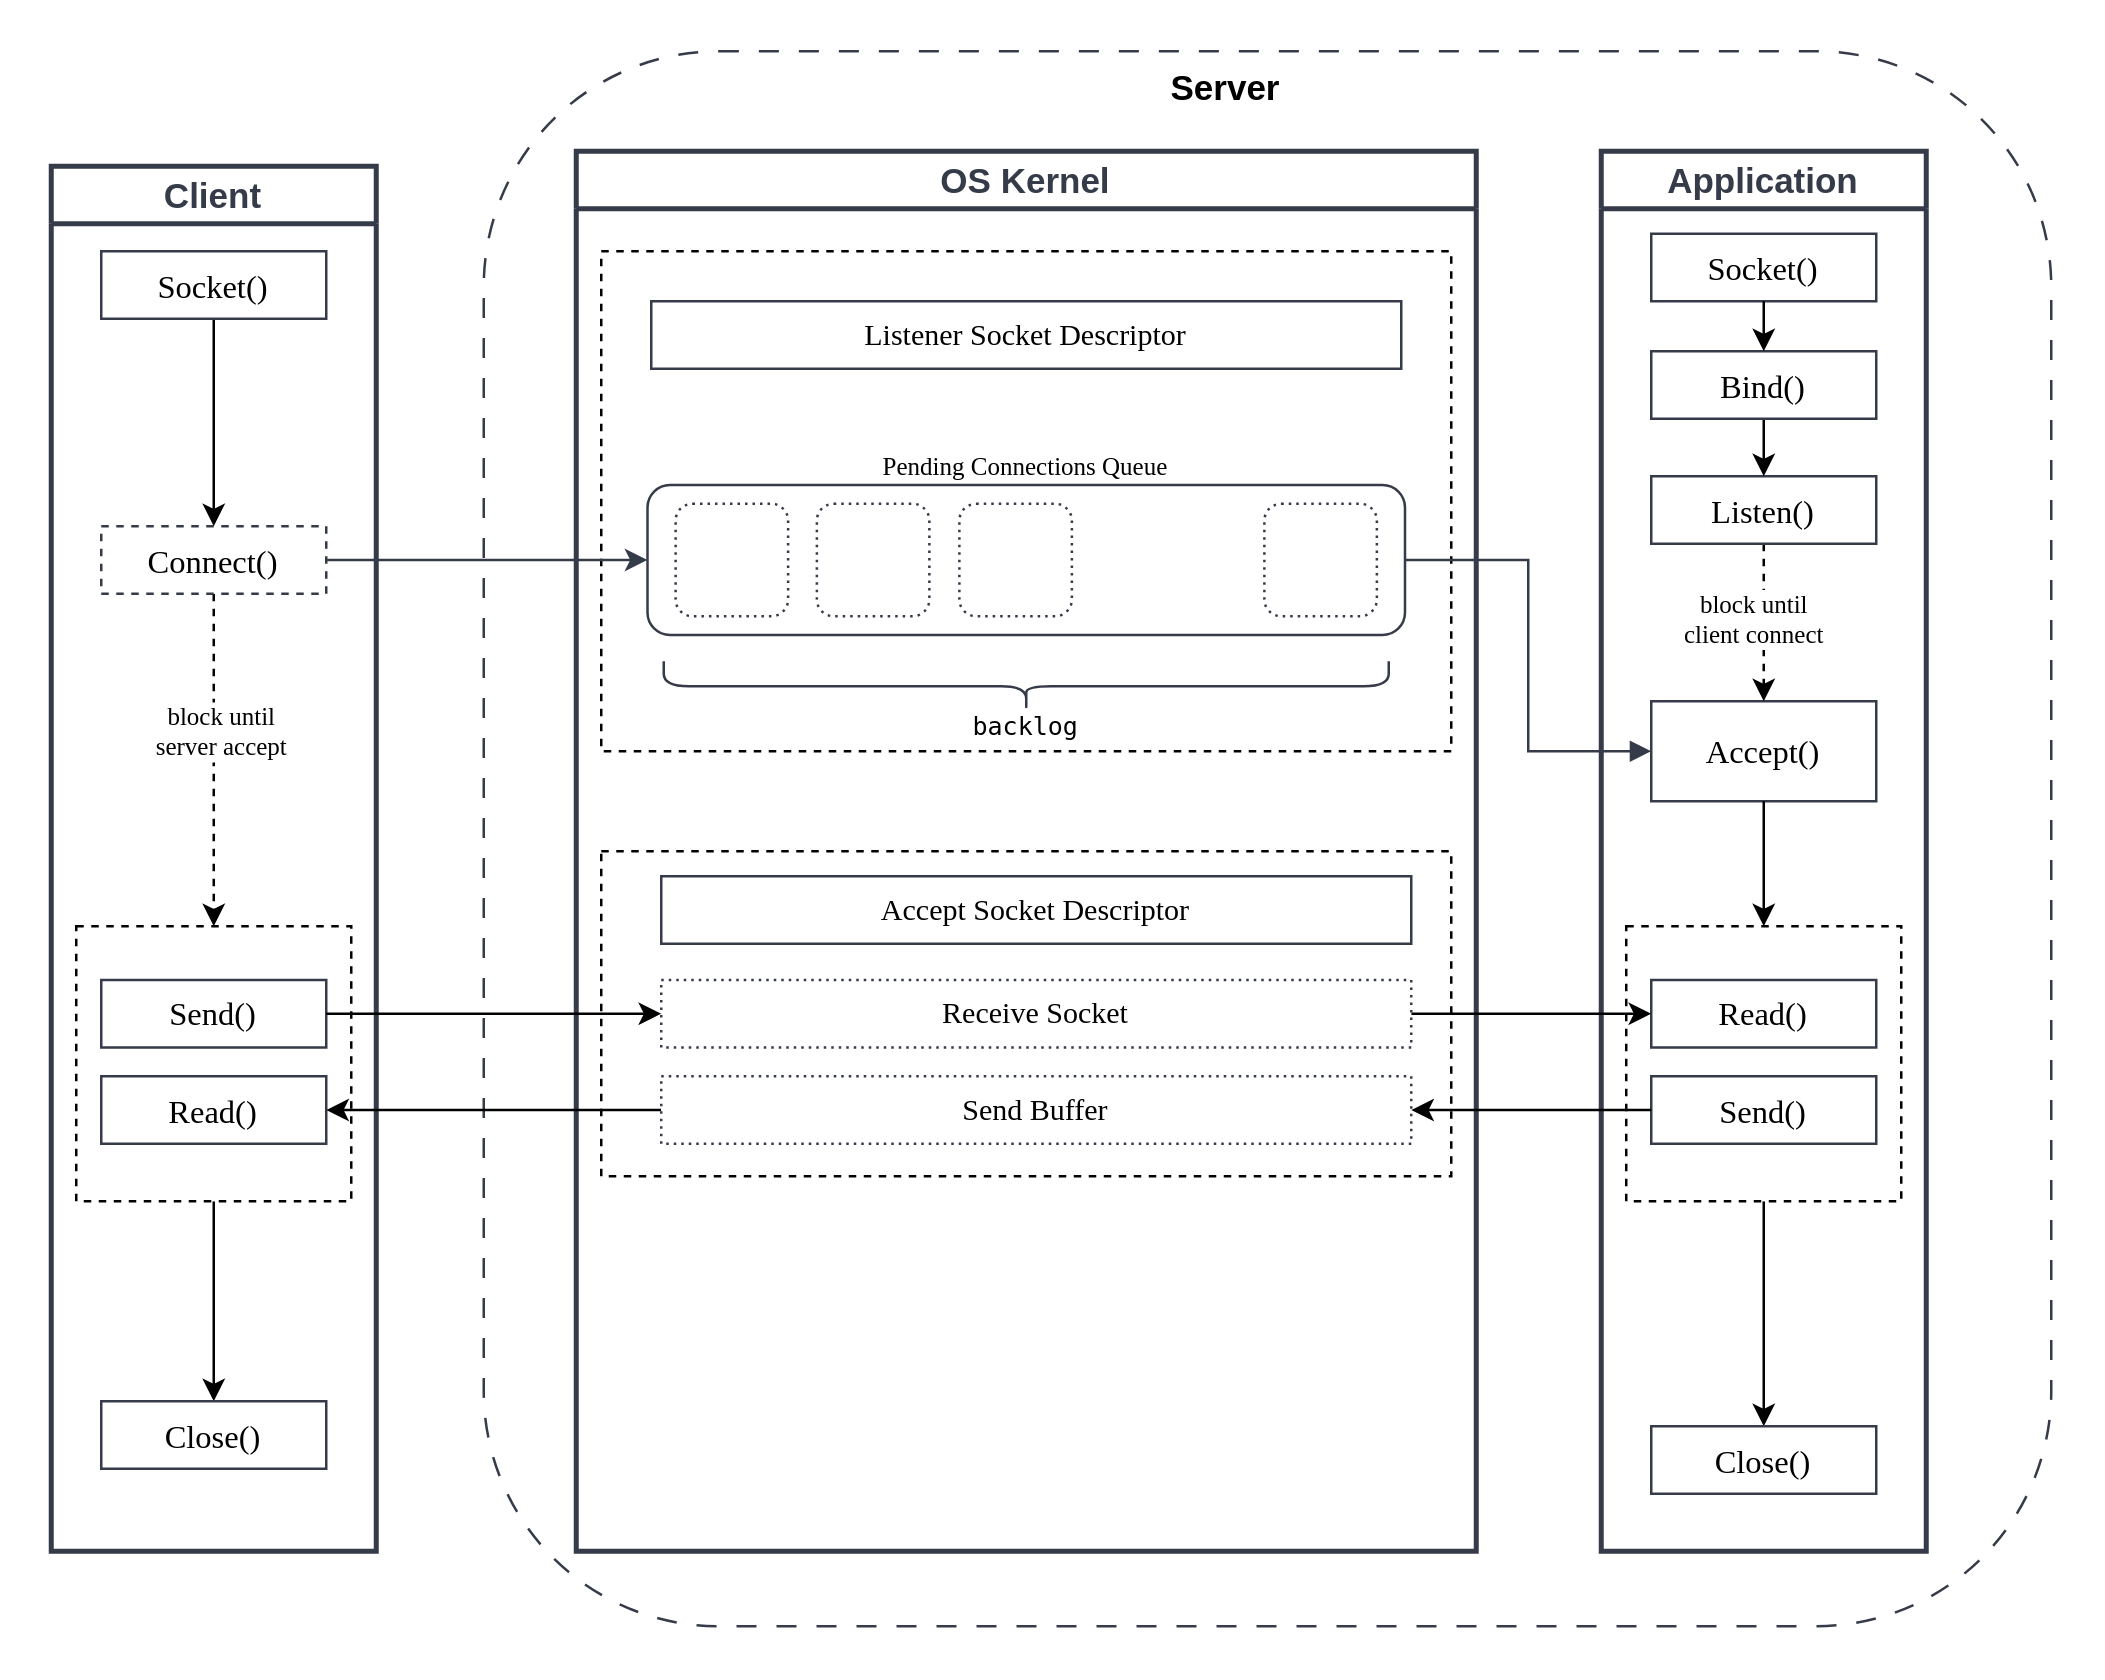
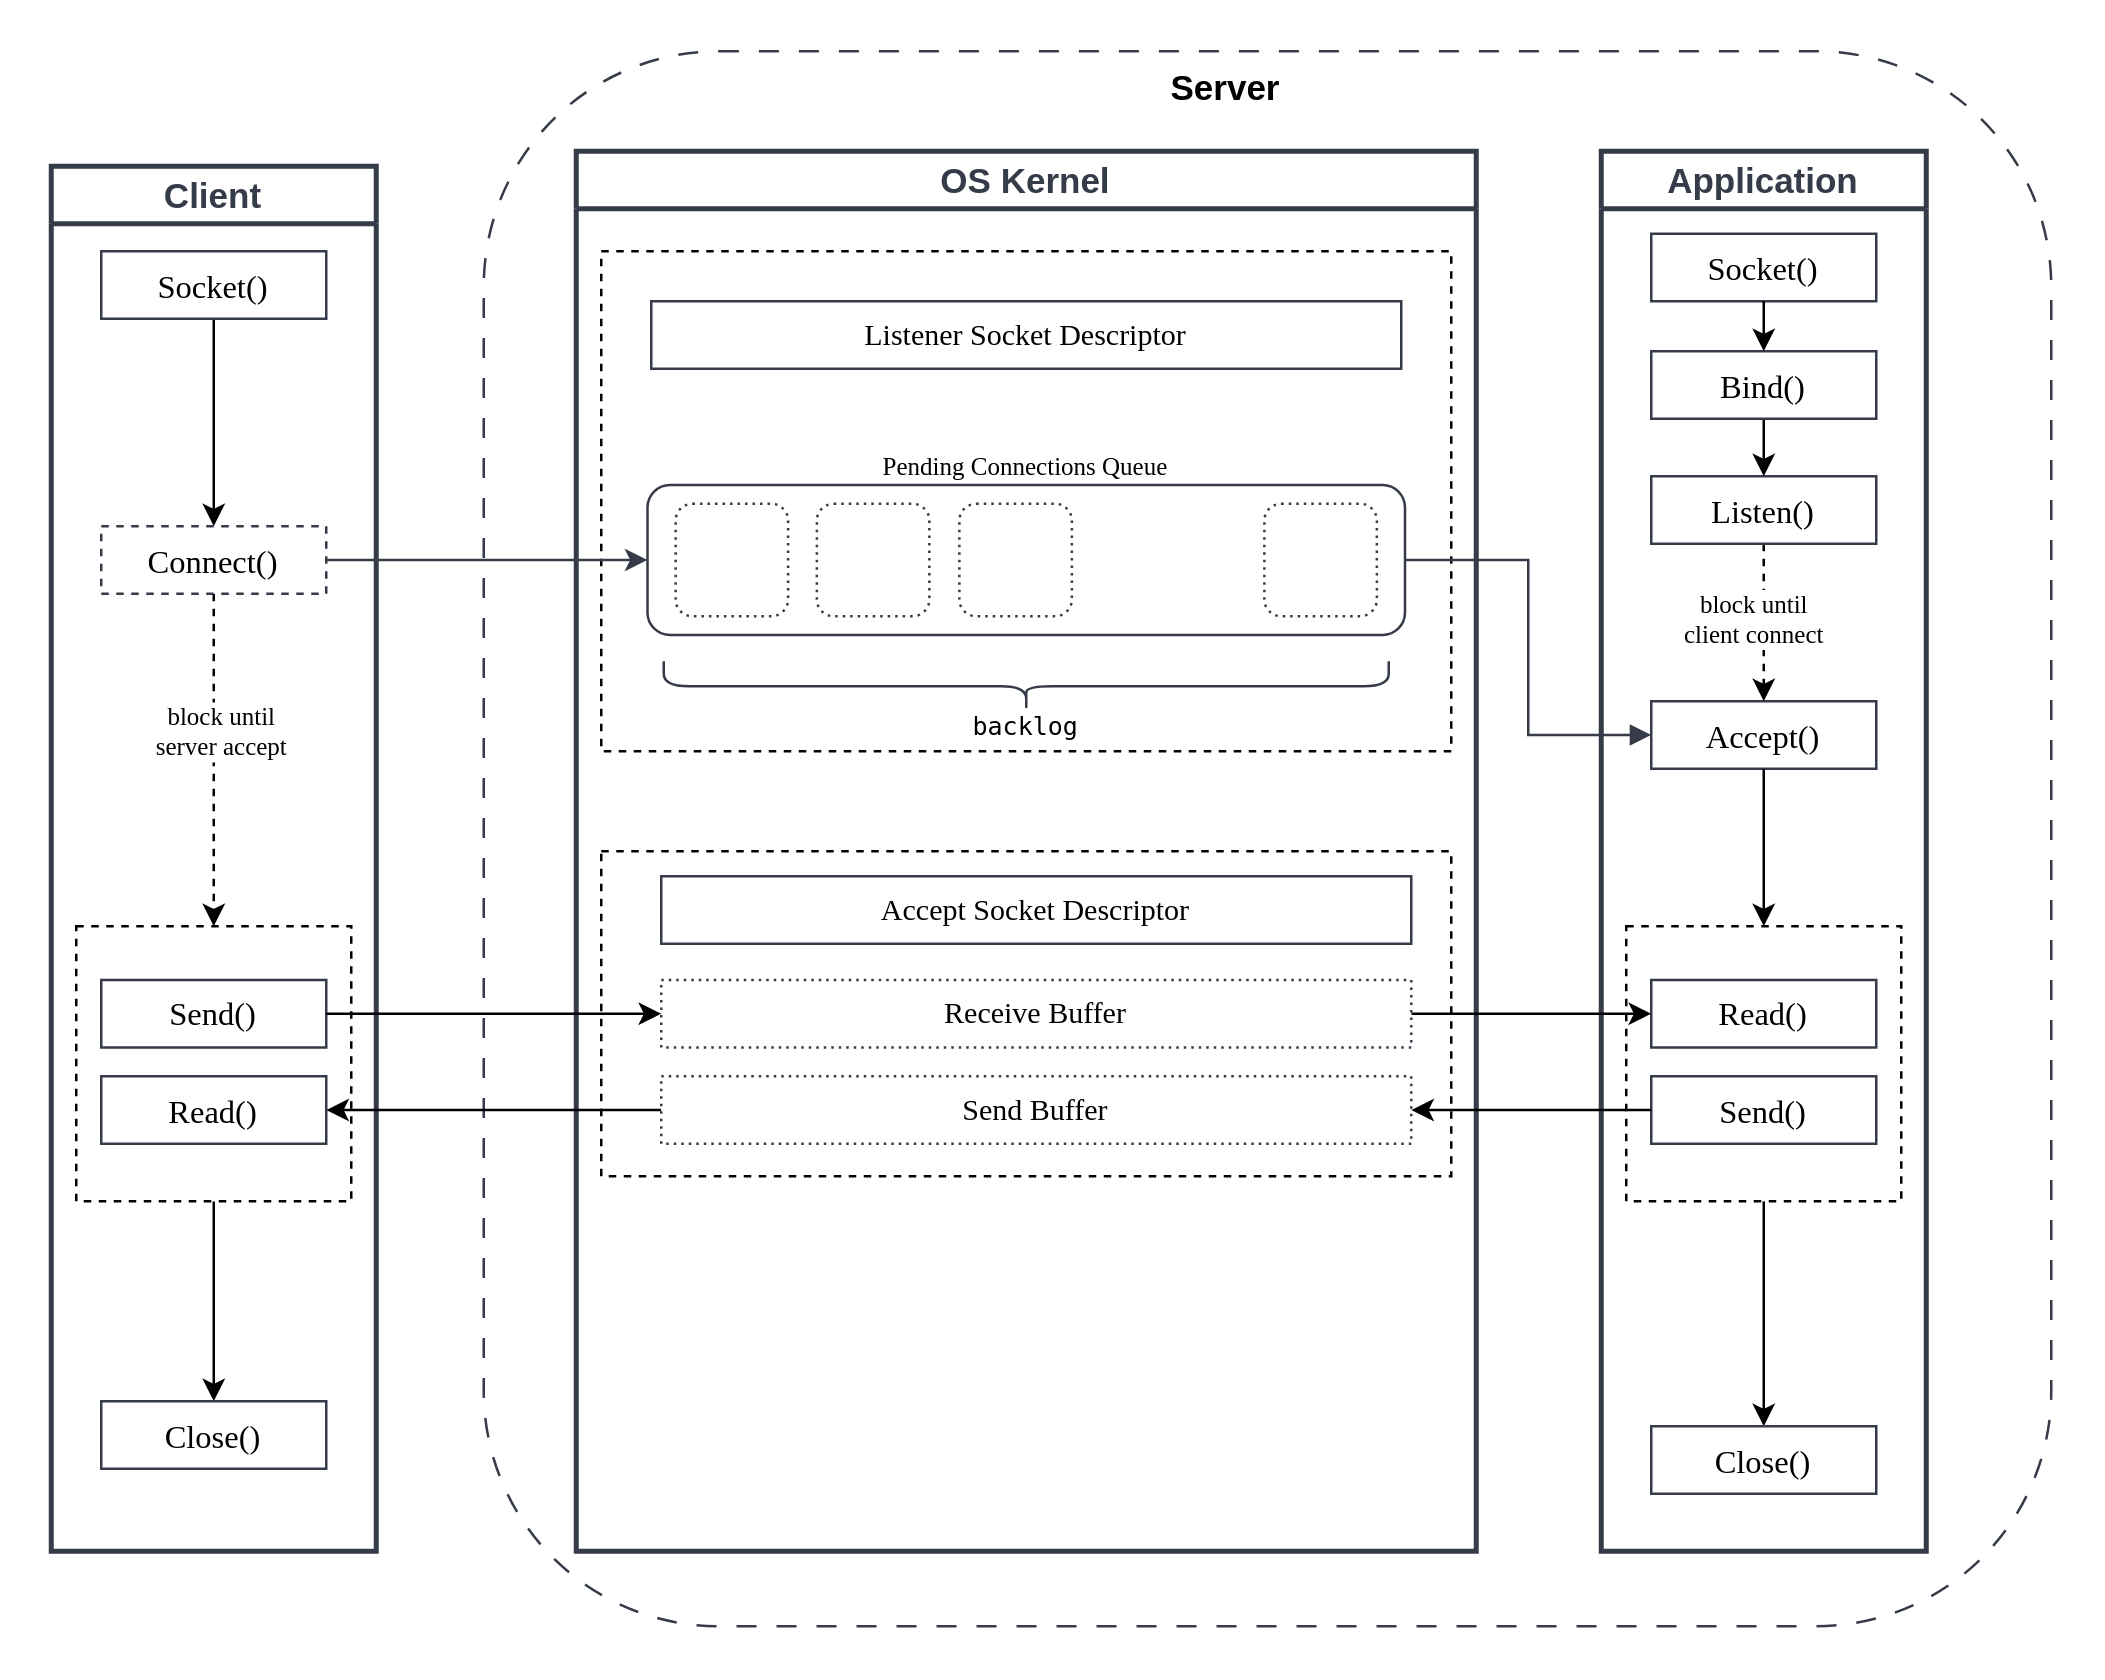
(1764, 751) -> (1764, 735)
(1036, 1014) -> (1036, 1014)
